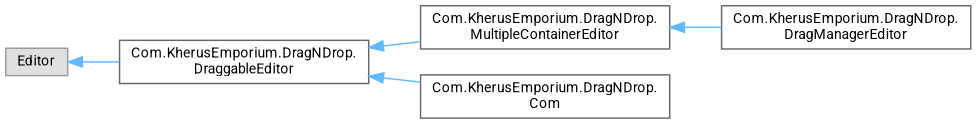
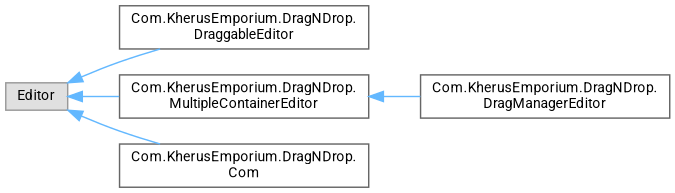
(402, 44) -> (101, 96)
(402, 80) -> (120, 131)
